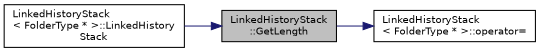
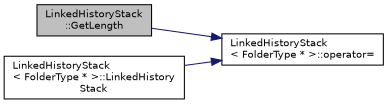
(198, 26) -> (198, 64)
